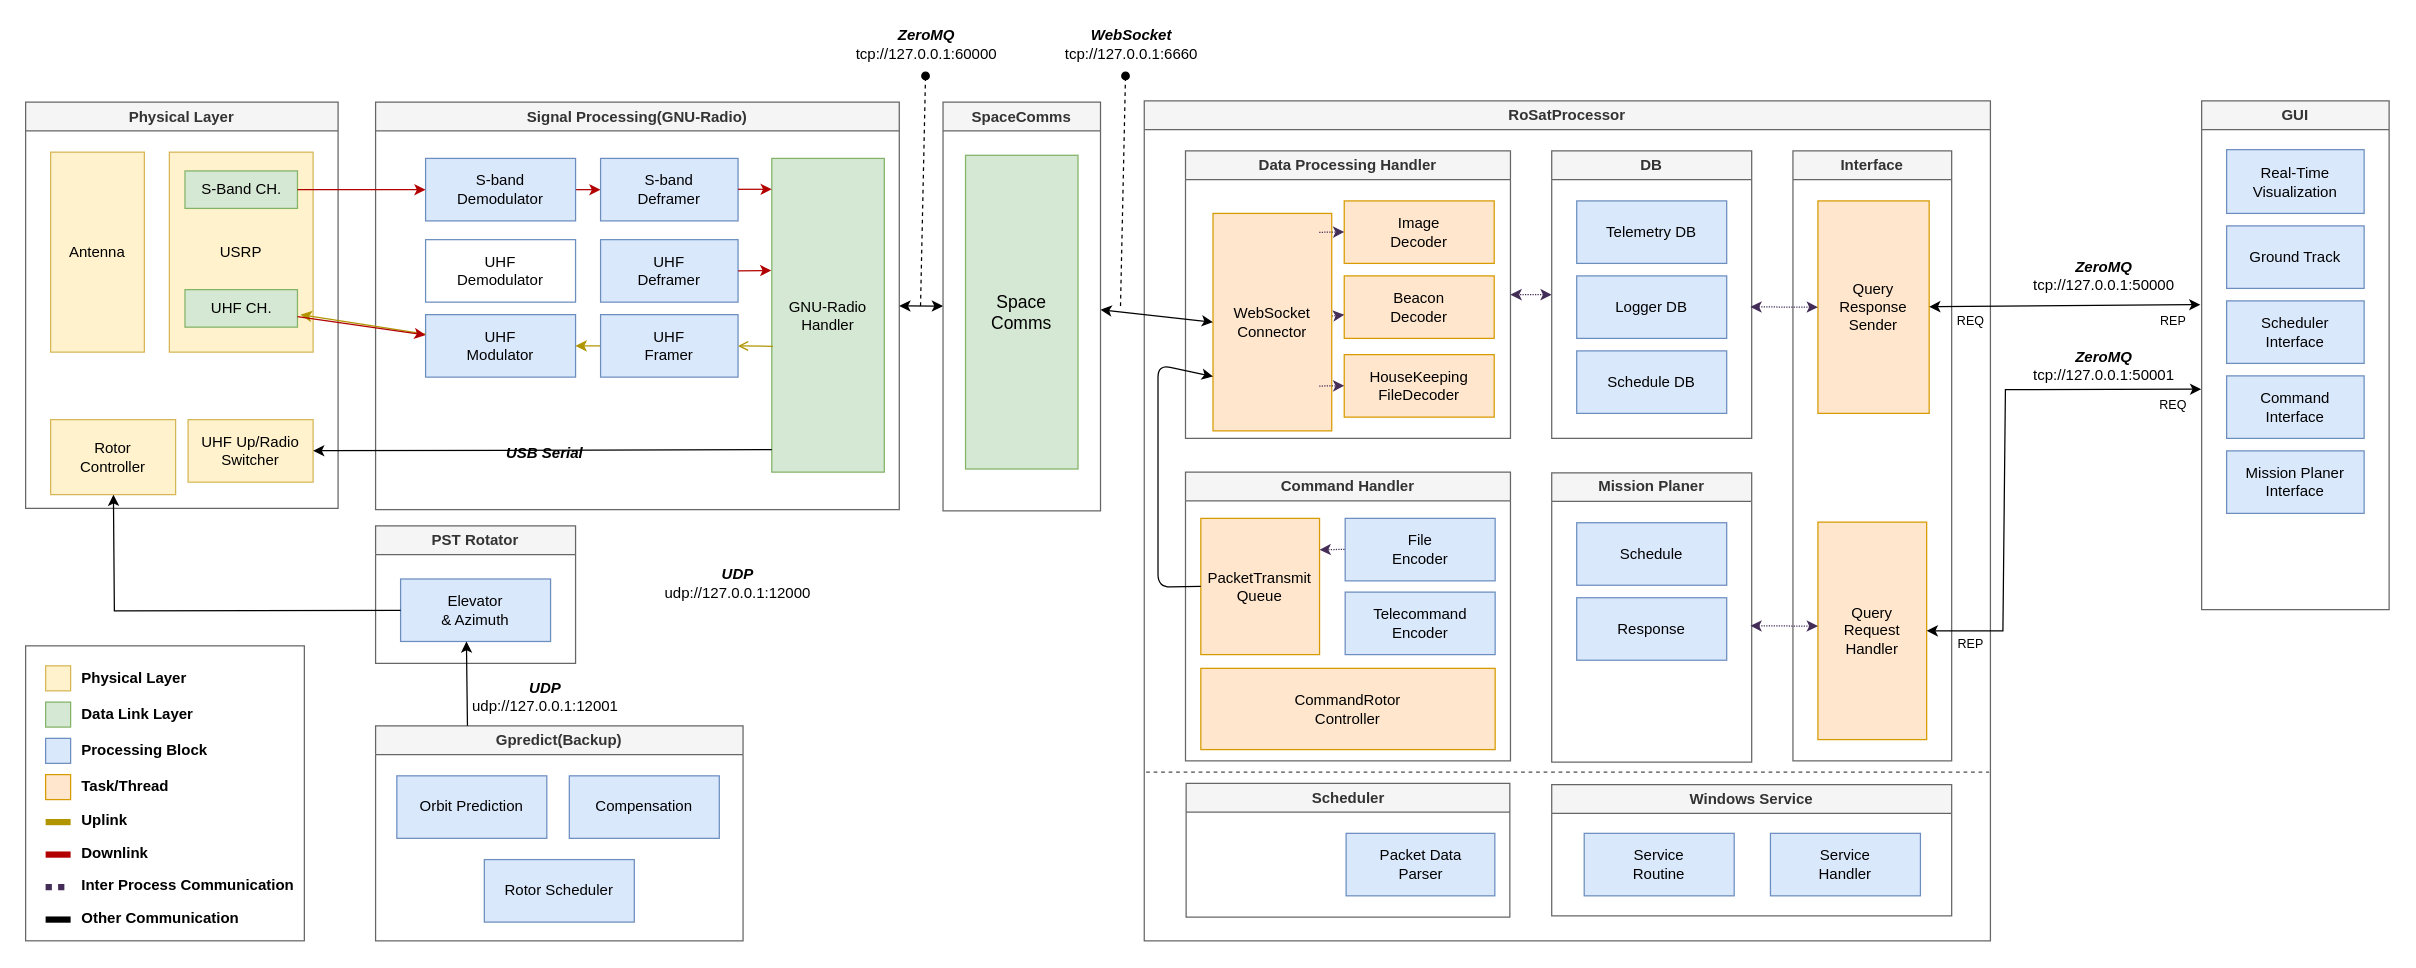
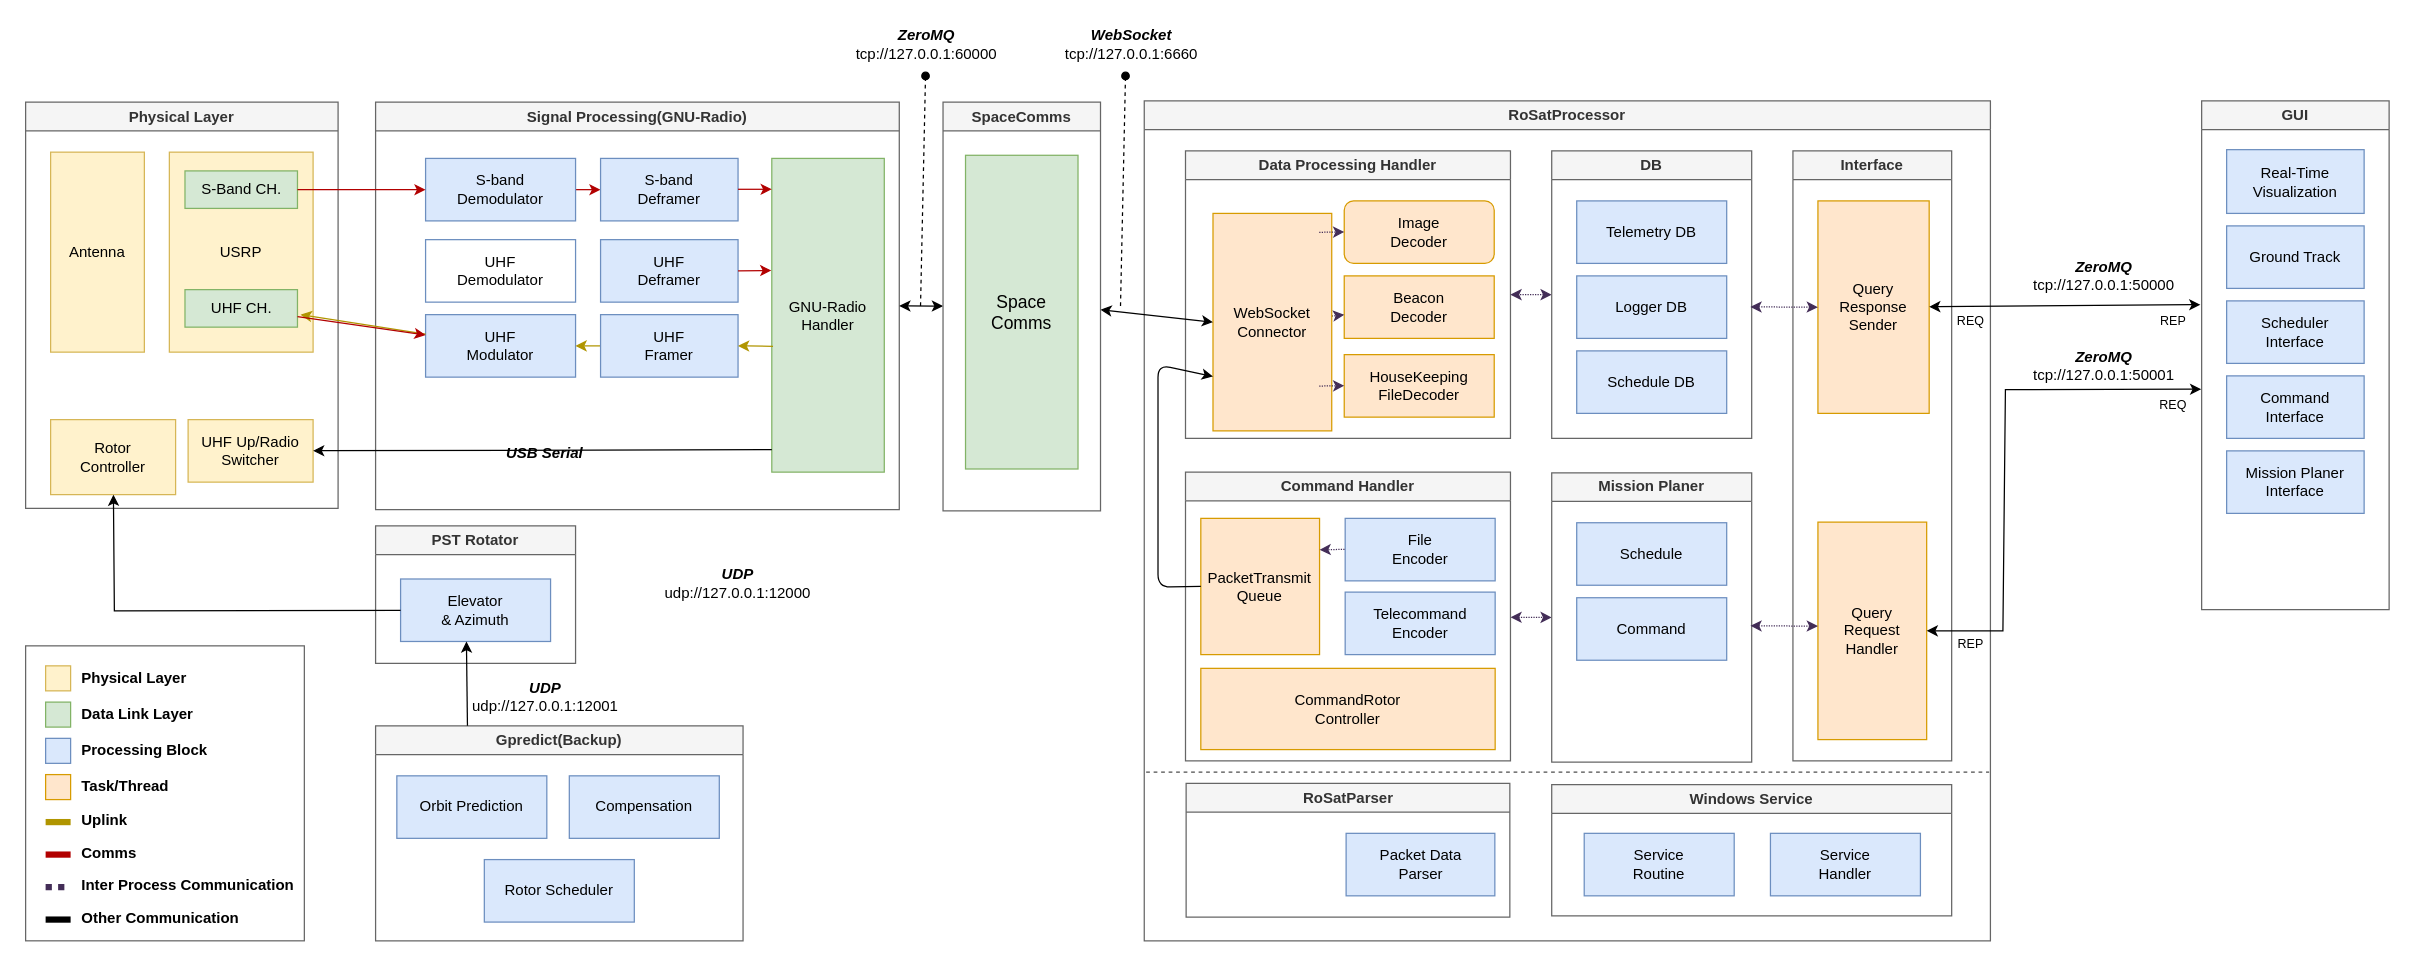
(1419, 232) -> (1419, 232)
(746, 346) -> (748, 346)
none -> (1531, 617)
(1652, 629) -> (1652, 629)
(1349, 798) -> (1349, 798)
(112, 853) -> (103, 853)
